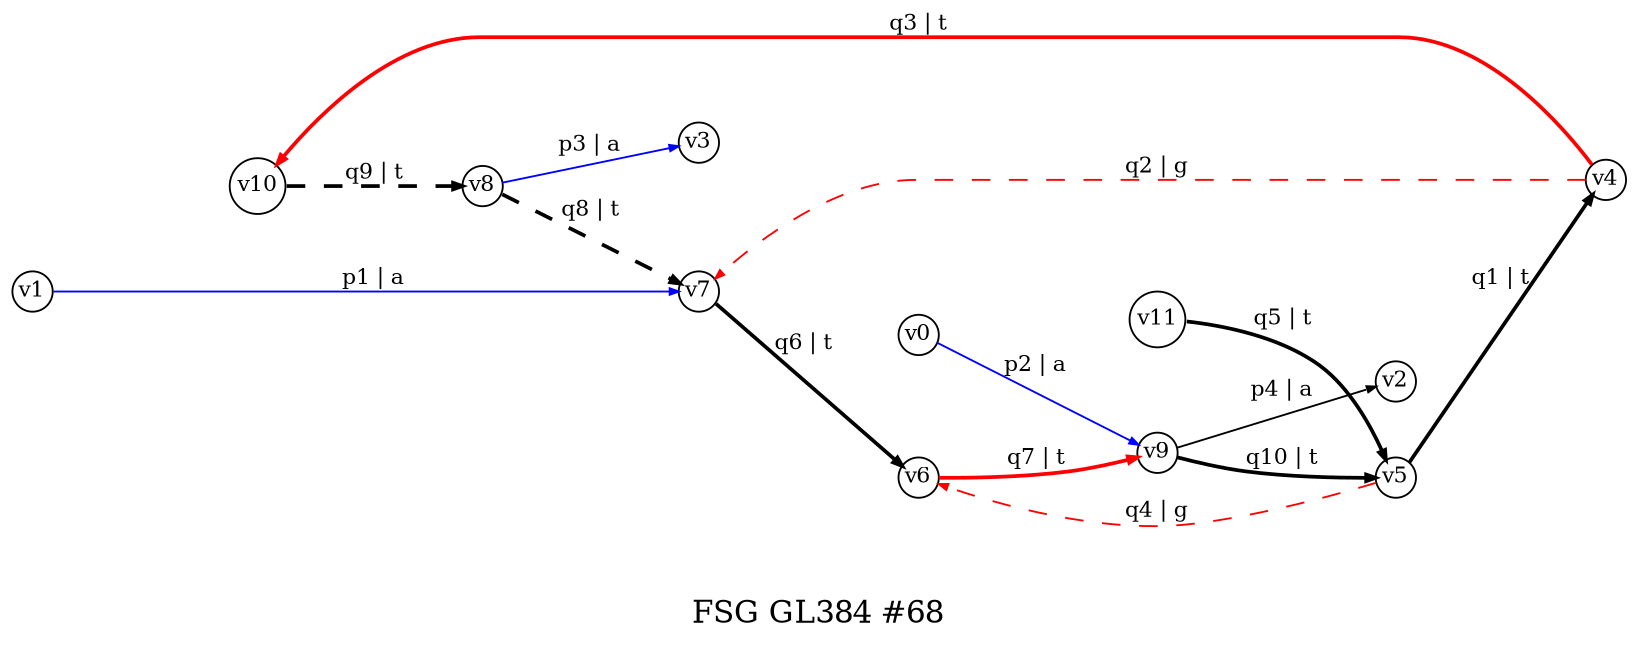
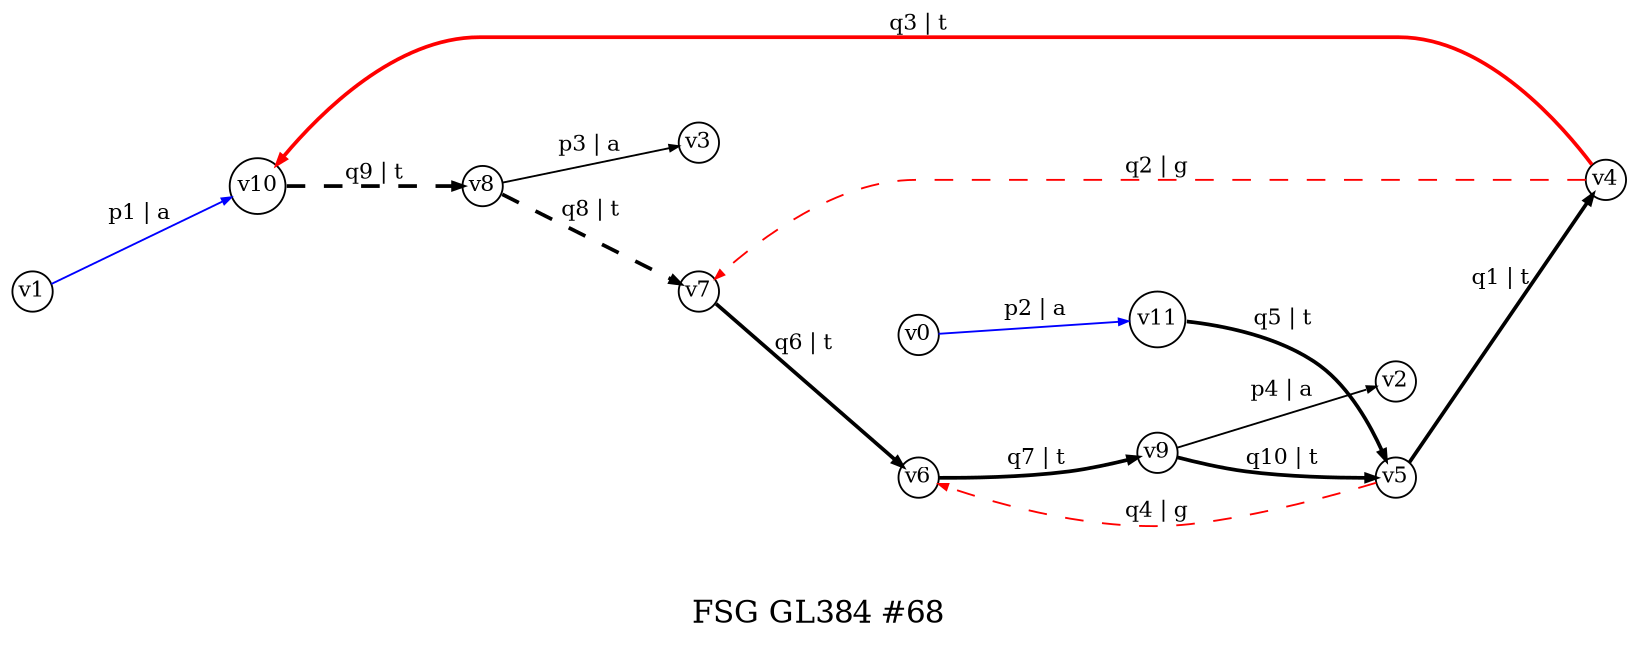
(586, 165) -> (586, 165)
(361, 292) -> (137, 243)
(1033, 392) -> (1028, 328)
(1034, 475) -> (1034, 475)
